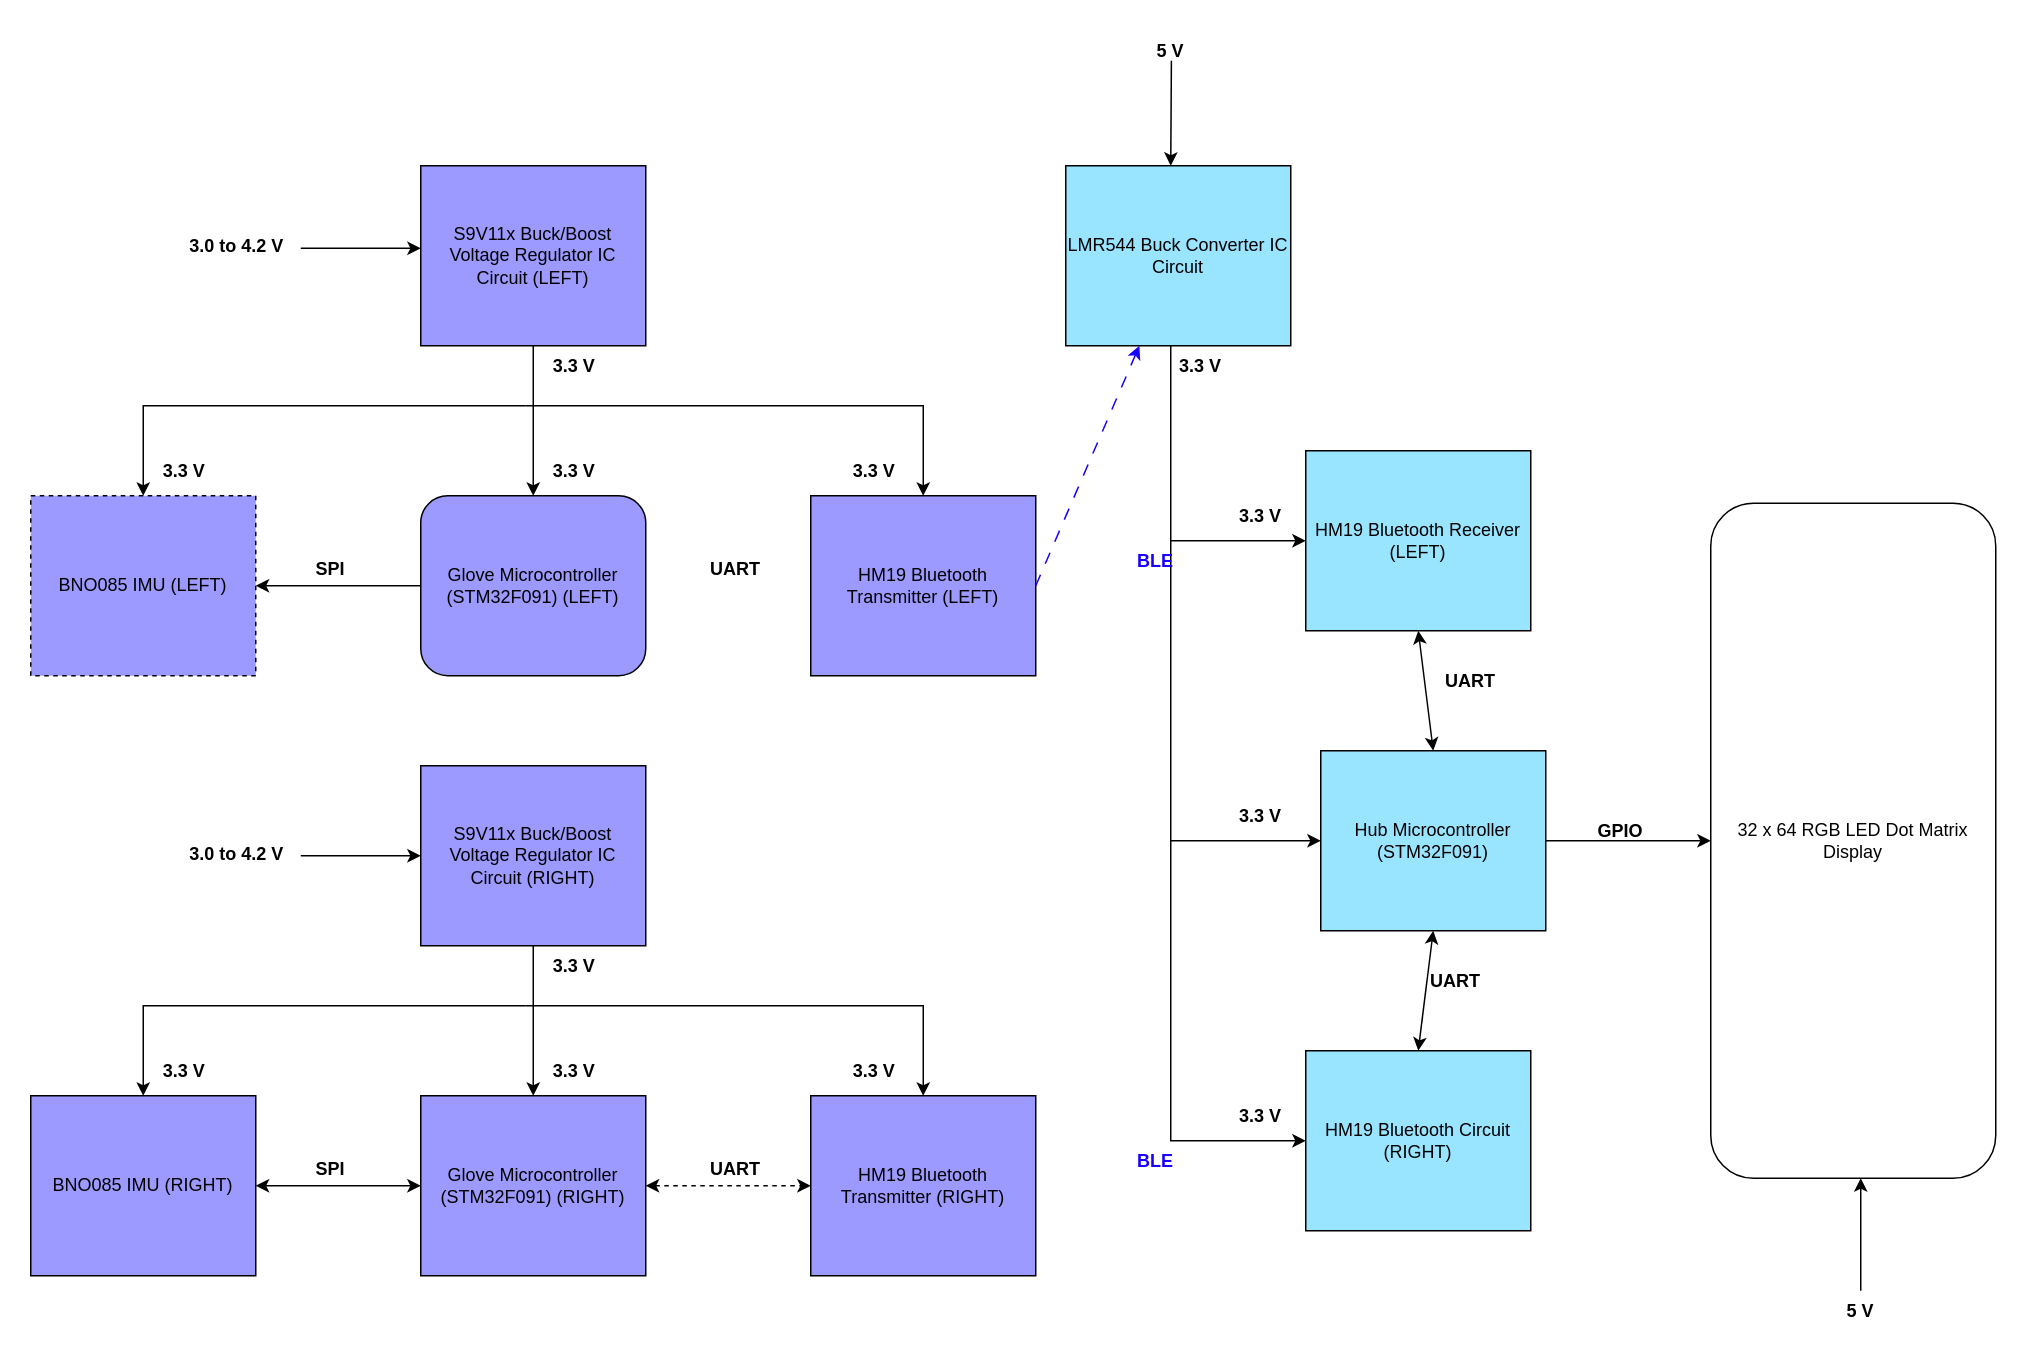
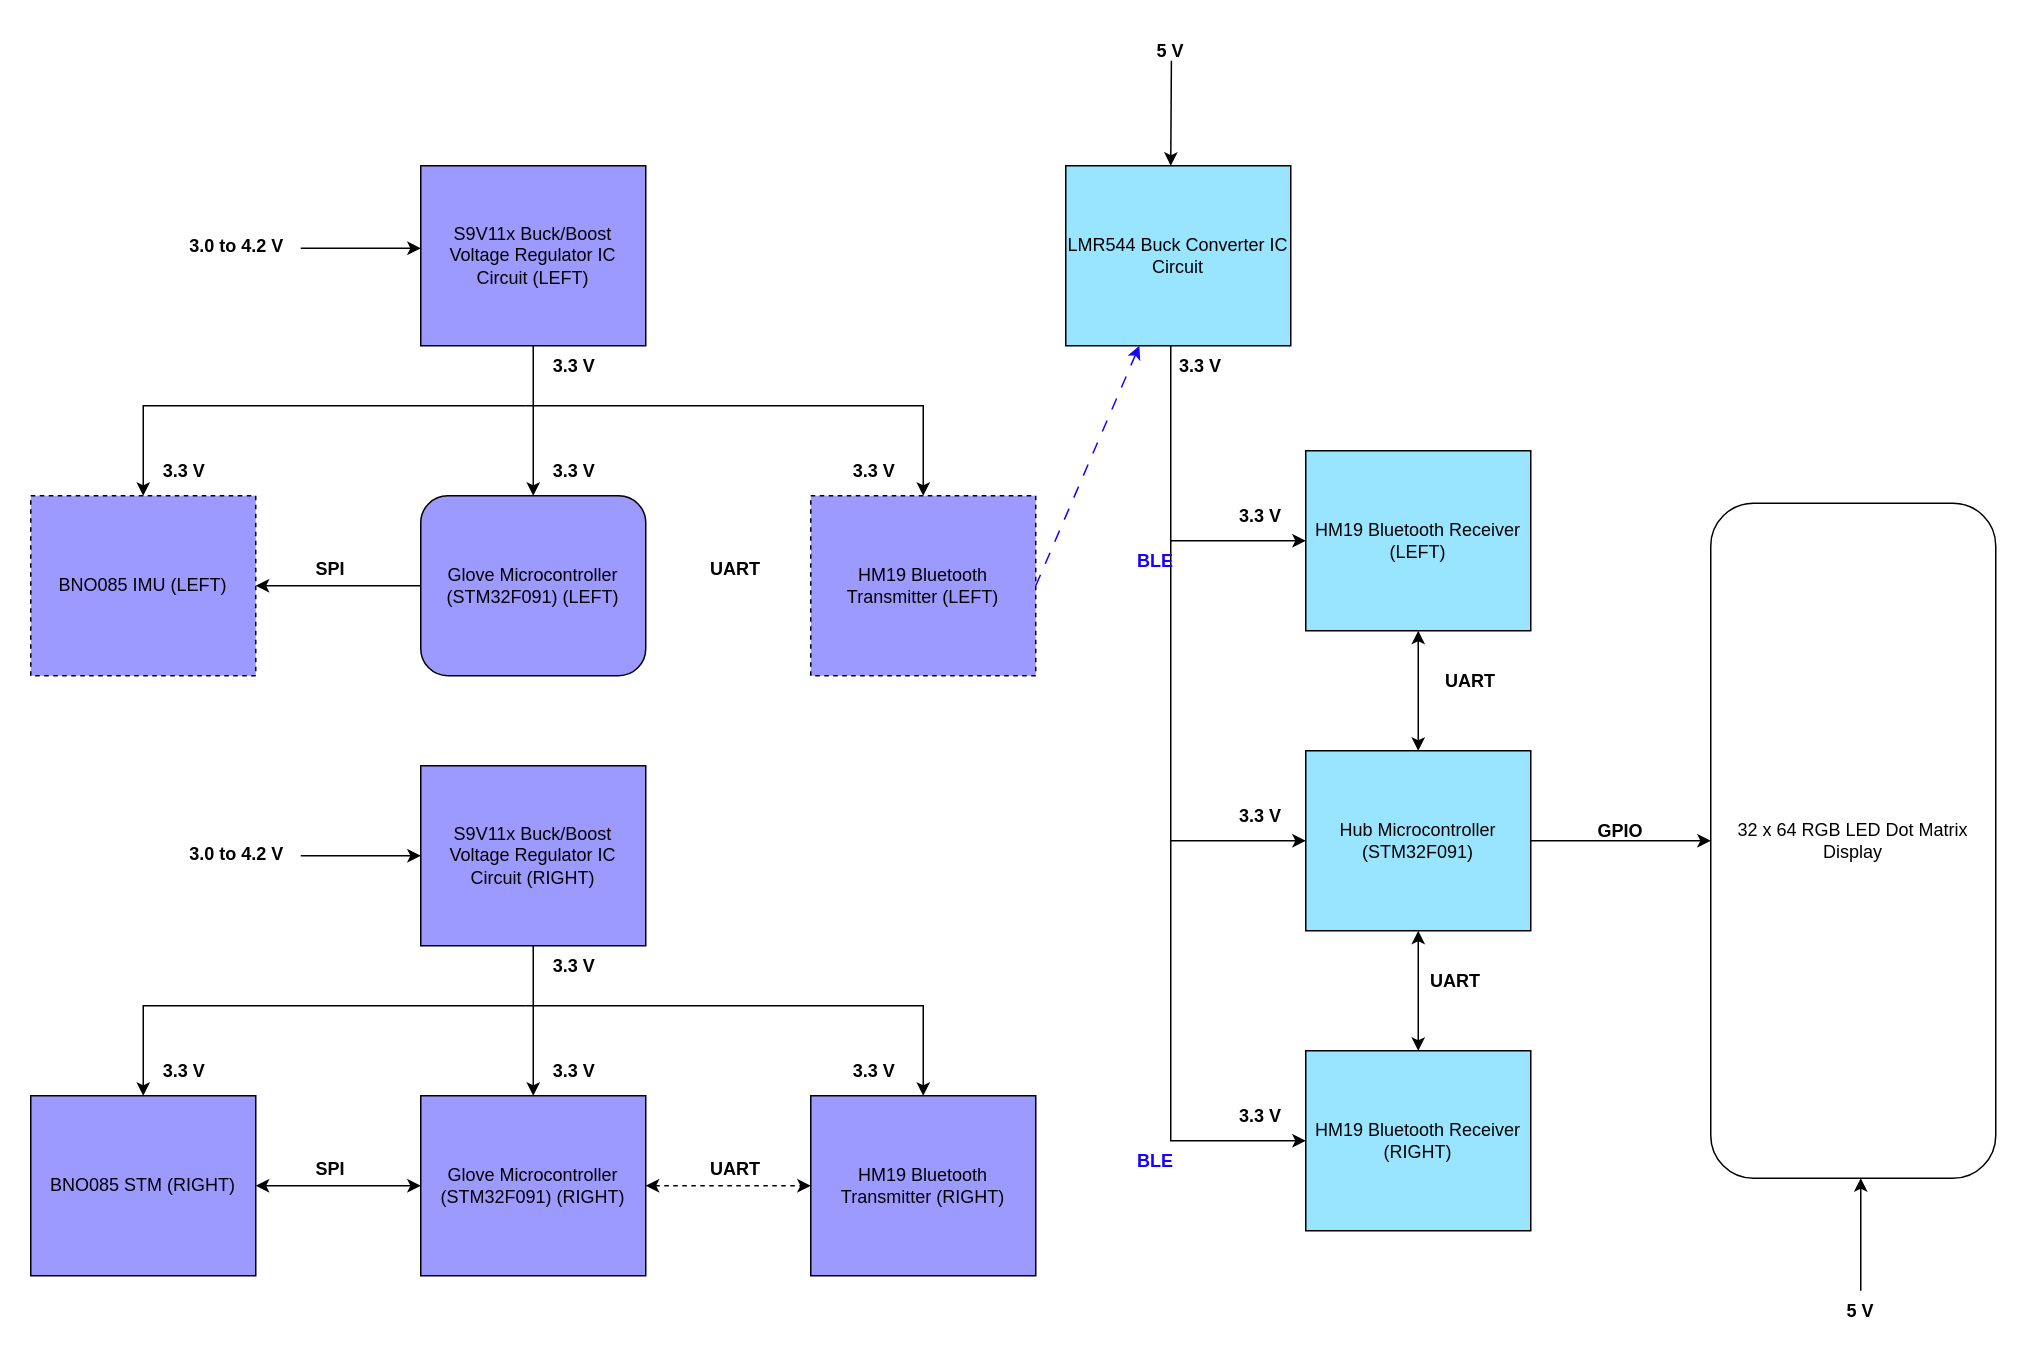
(923, 586) -> (923, 586)
(1433, 841) -> (1418, 841)
(1418, 1141) -> (1418, 1141)
(143, 1186) -> (143, 1186)
